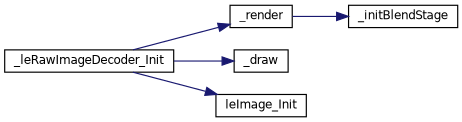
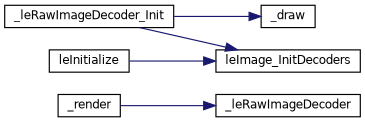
(403, 16) -> (288, 106)
(176, 39) -> none
none -> (89, 61)
(261, 106) -> (288, 61)
